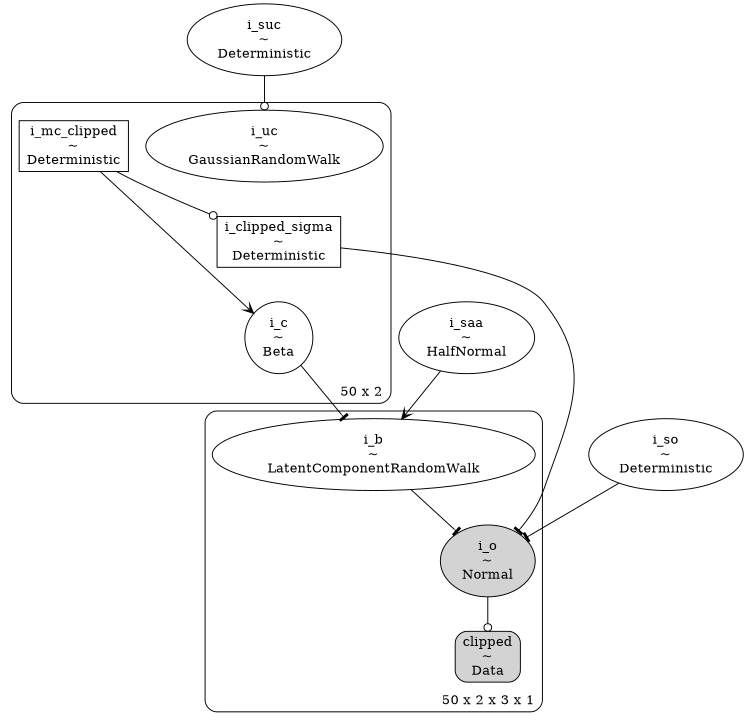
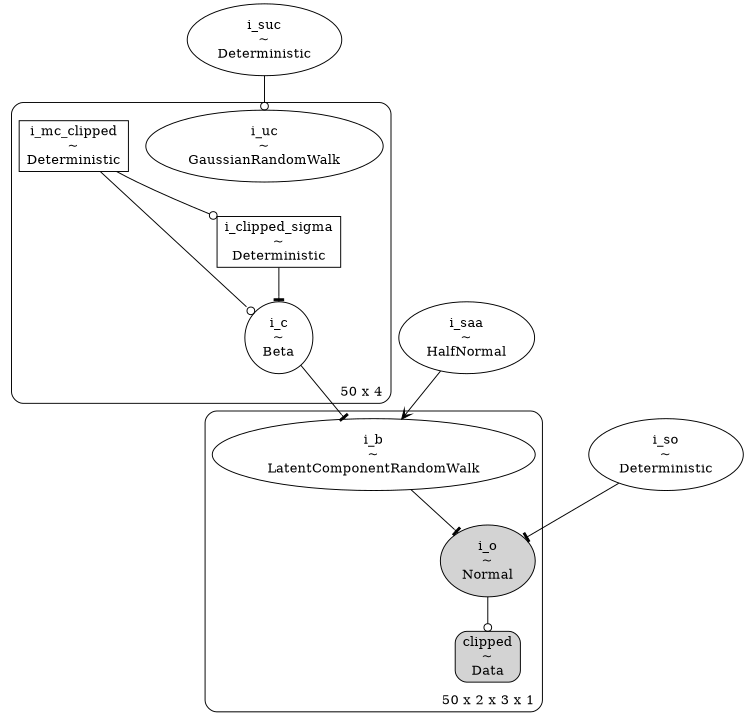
(174, 239) -> (174, 239)
(553, 316) -> (279, 282)
(362, 392) -> (362, 392)
